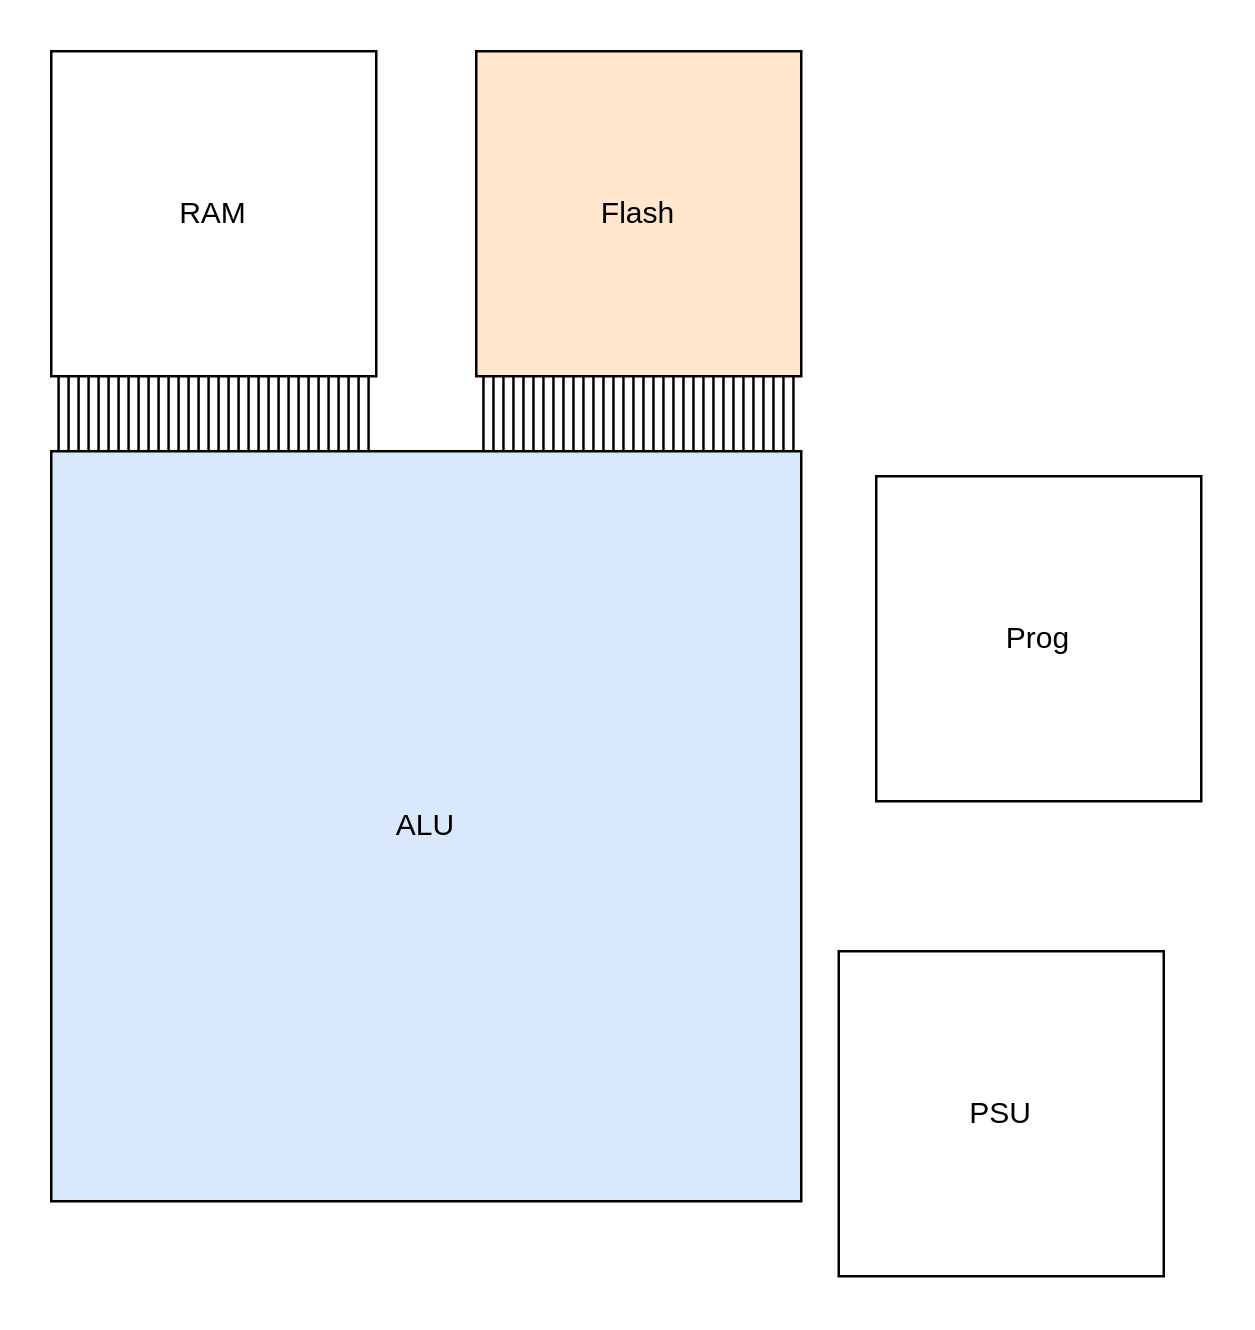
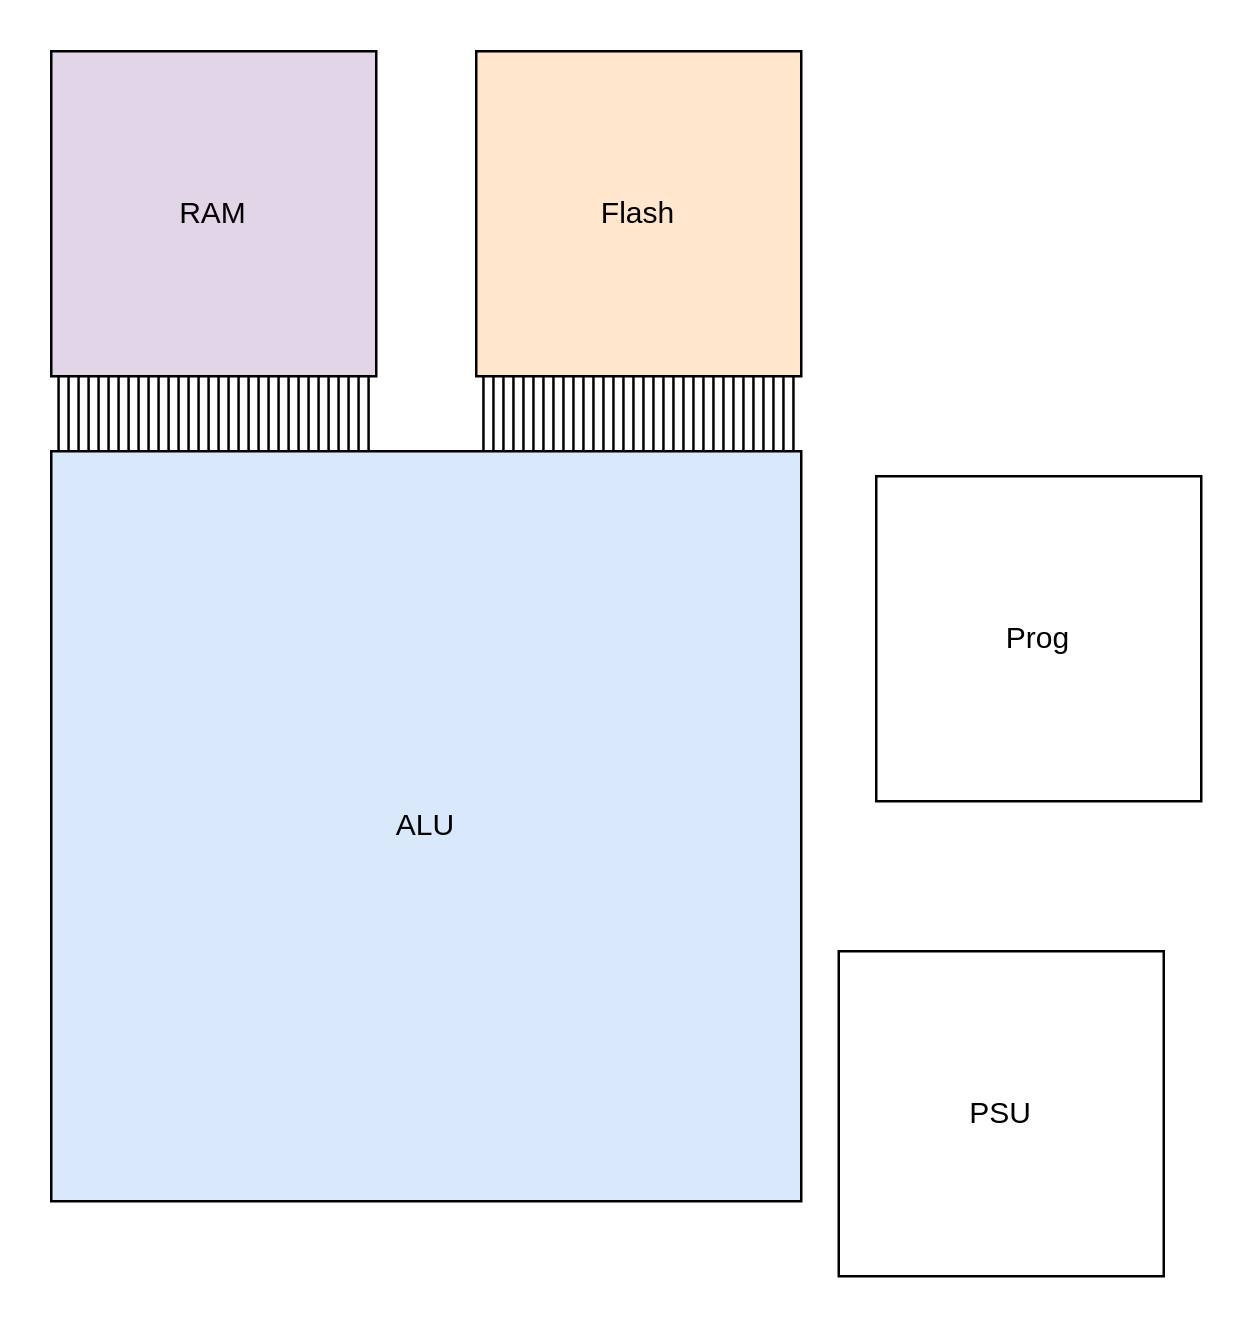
(214, 214) -> (214, 214)
